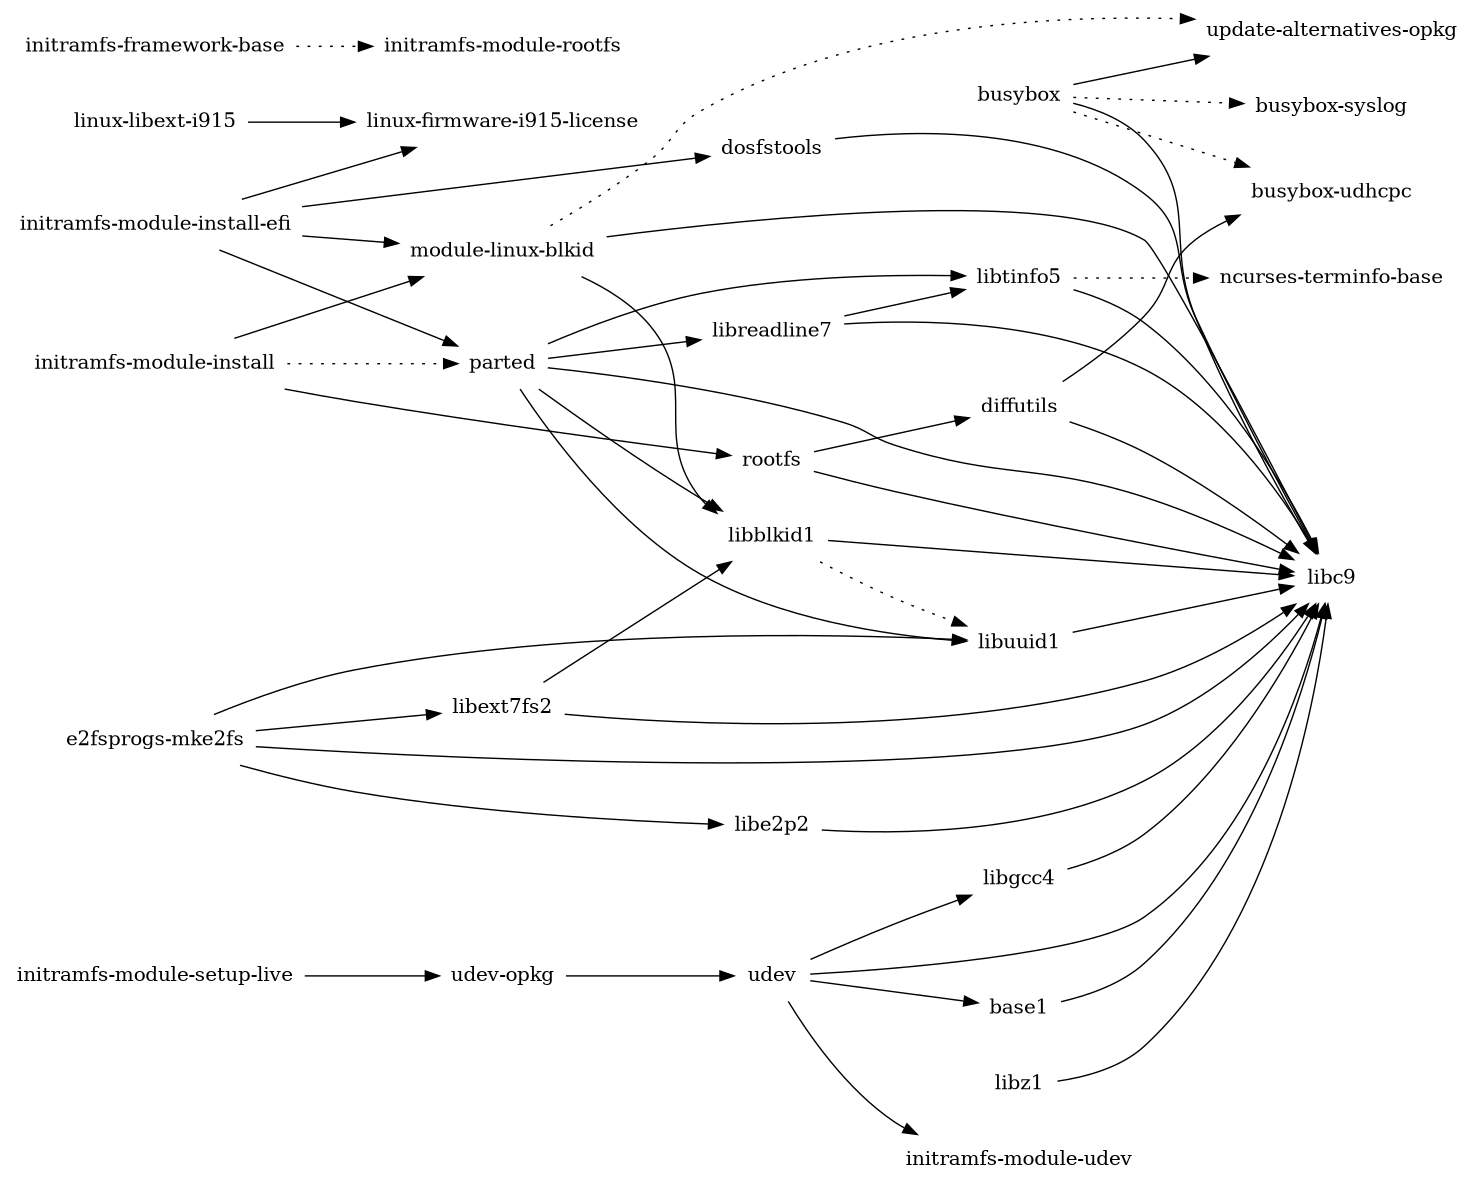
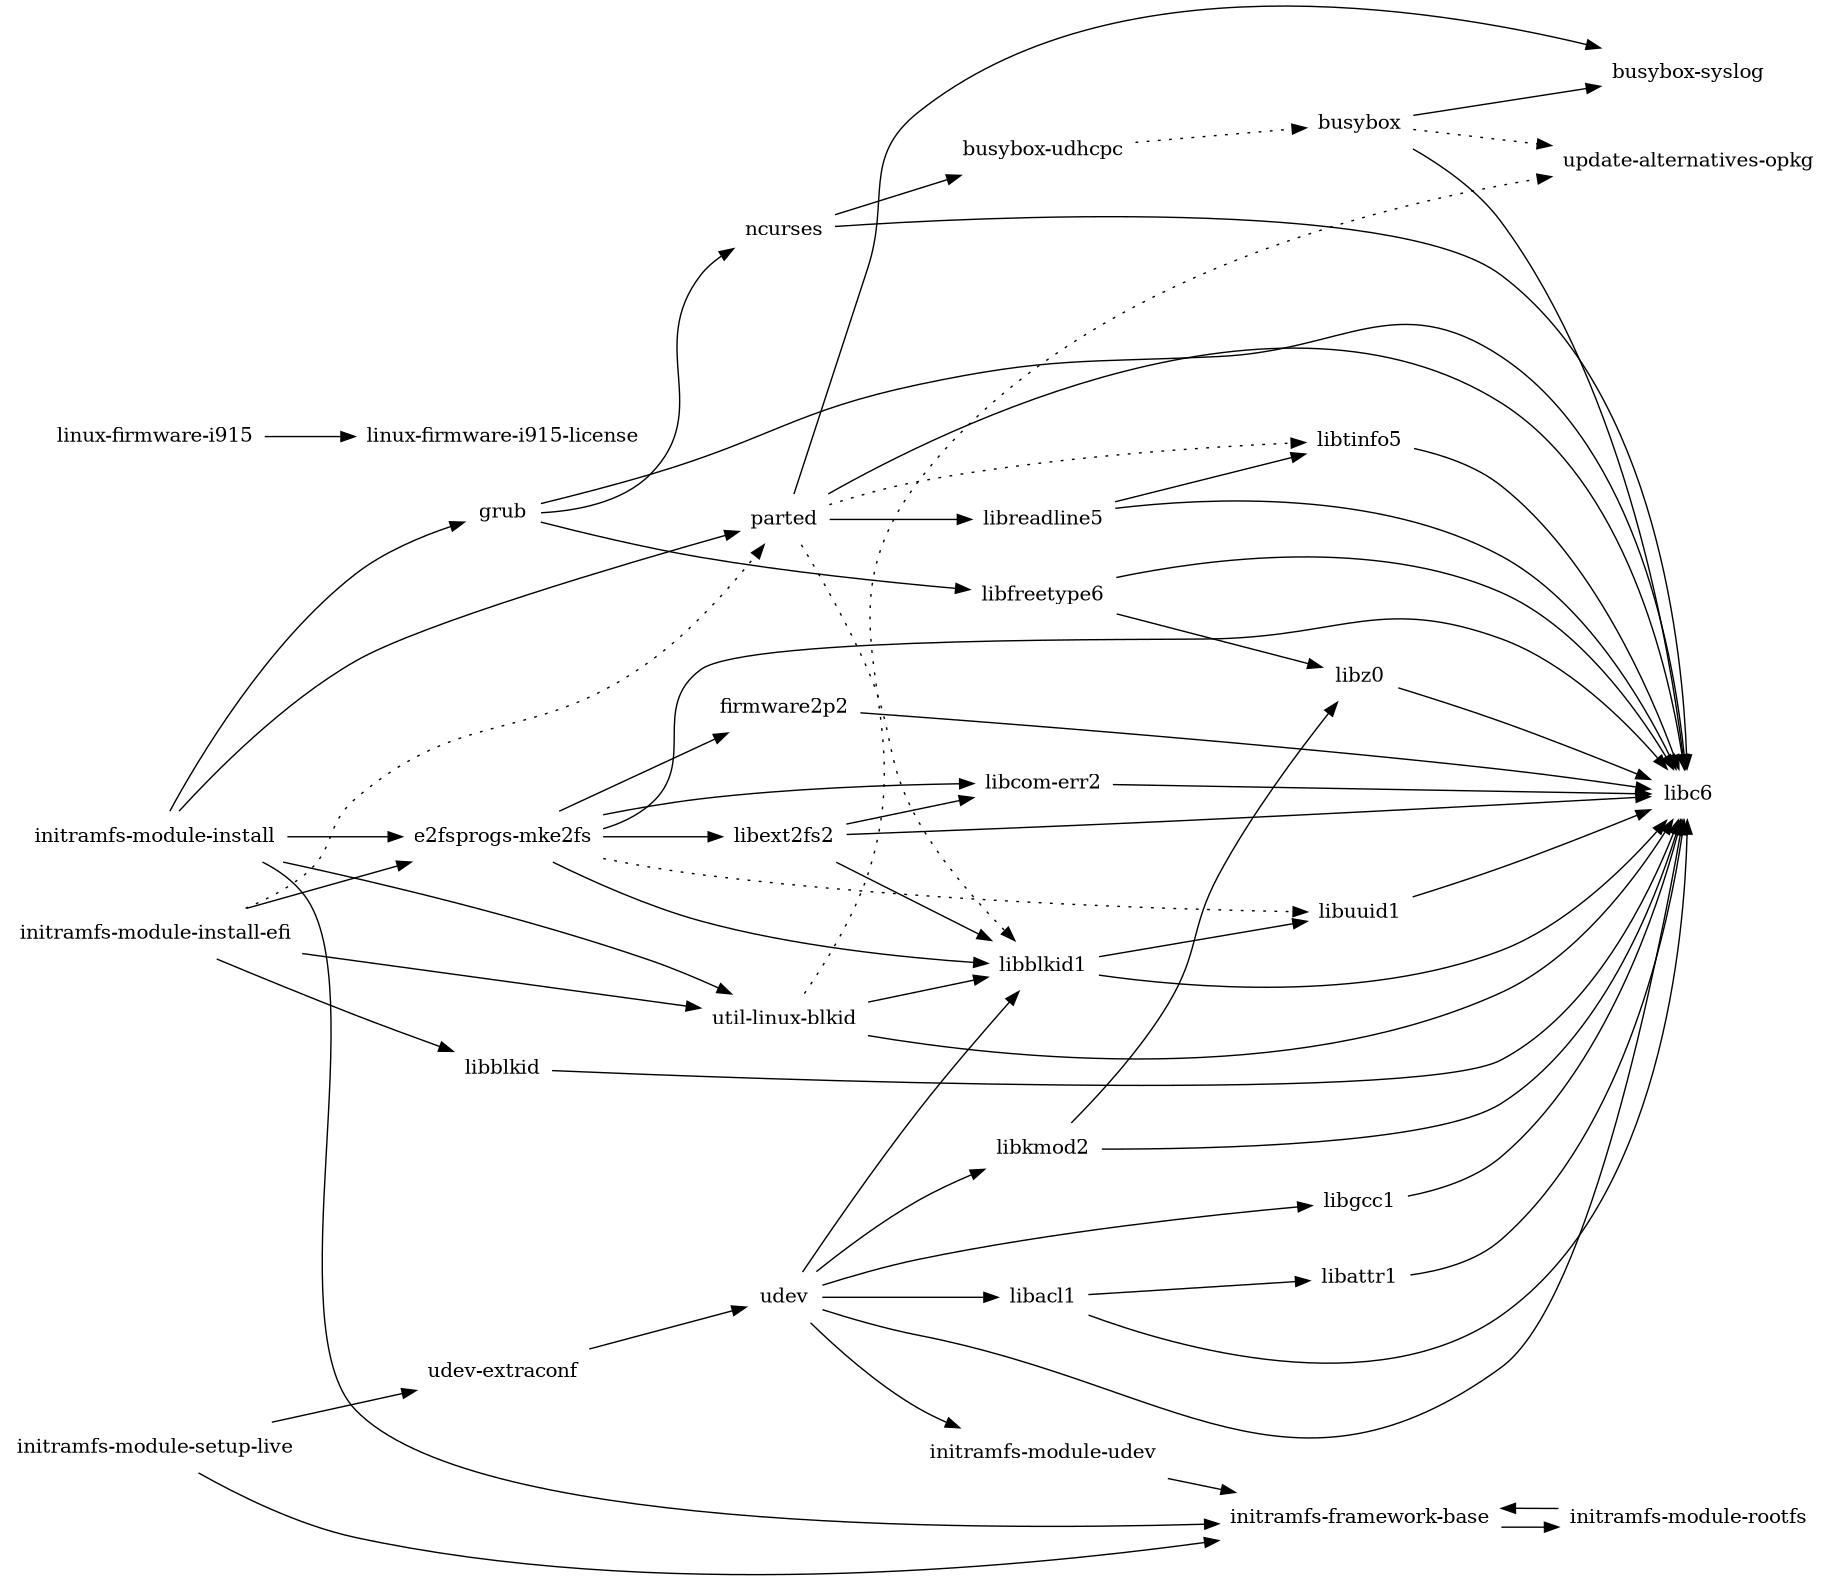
(327, 46) -> (1523, 1527)
(1134, 72) -> (1475, 137)
(1151, 100) -> (1500, 102)
(155, 122) -> (155, 437)
(1154, 137) -> (1214, 136)
(772, 149) -> (503, 1068)
(322, 176) -> (322, 887)
(503, 251) -> (784, 1019)
(1332, 278) -> none
(745, 286) -> (1058, 461)
(332, 295) -> (495, 728)
(772, 331) -> (1043, 519)
(365, 364) -> (428, 629)
(1019, 407) -> (784, 230)
(628, 451) -> (893, 756)
(772, 461) -> (503, 512)
(690, 567) -> (1044, 45)
(1332, 579) -> (1689, 795)
(885, 594) -> (1206, 939)
none -> (1043, 595)
(579, 643) -> (947, 897)
(503, 708) -> (784, 837)
none -> (1043, 783)
(772, 826) -> (784, 708)
none -> (340, 837)
(1019, 879) -> (1360, 1202)
none -> (758, 934)
(503, 976) -> (503, 1372)
(1019, 1008) -> (1043, 1297)
(1019, 1084) -> (1360, 677)
none -> (901, 1133)
none -> (1043, 1148)
none -> (1360, 1278)
none -> (485, 1473)
none -> (1194, 1484)
none -> (1537, 1508)
none -> (694, 1574)
